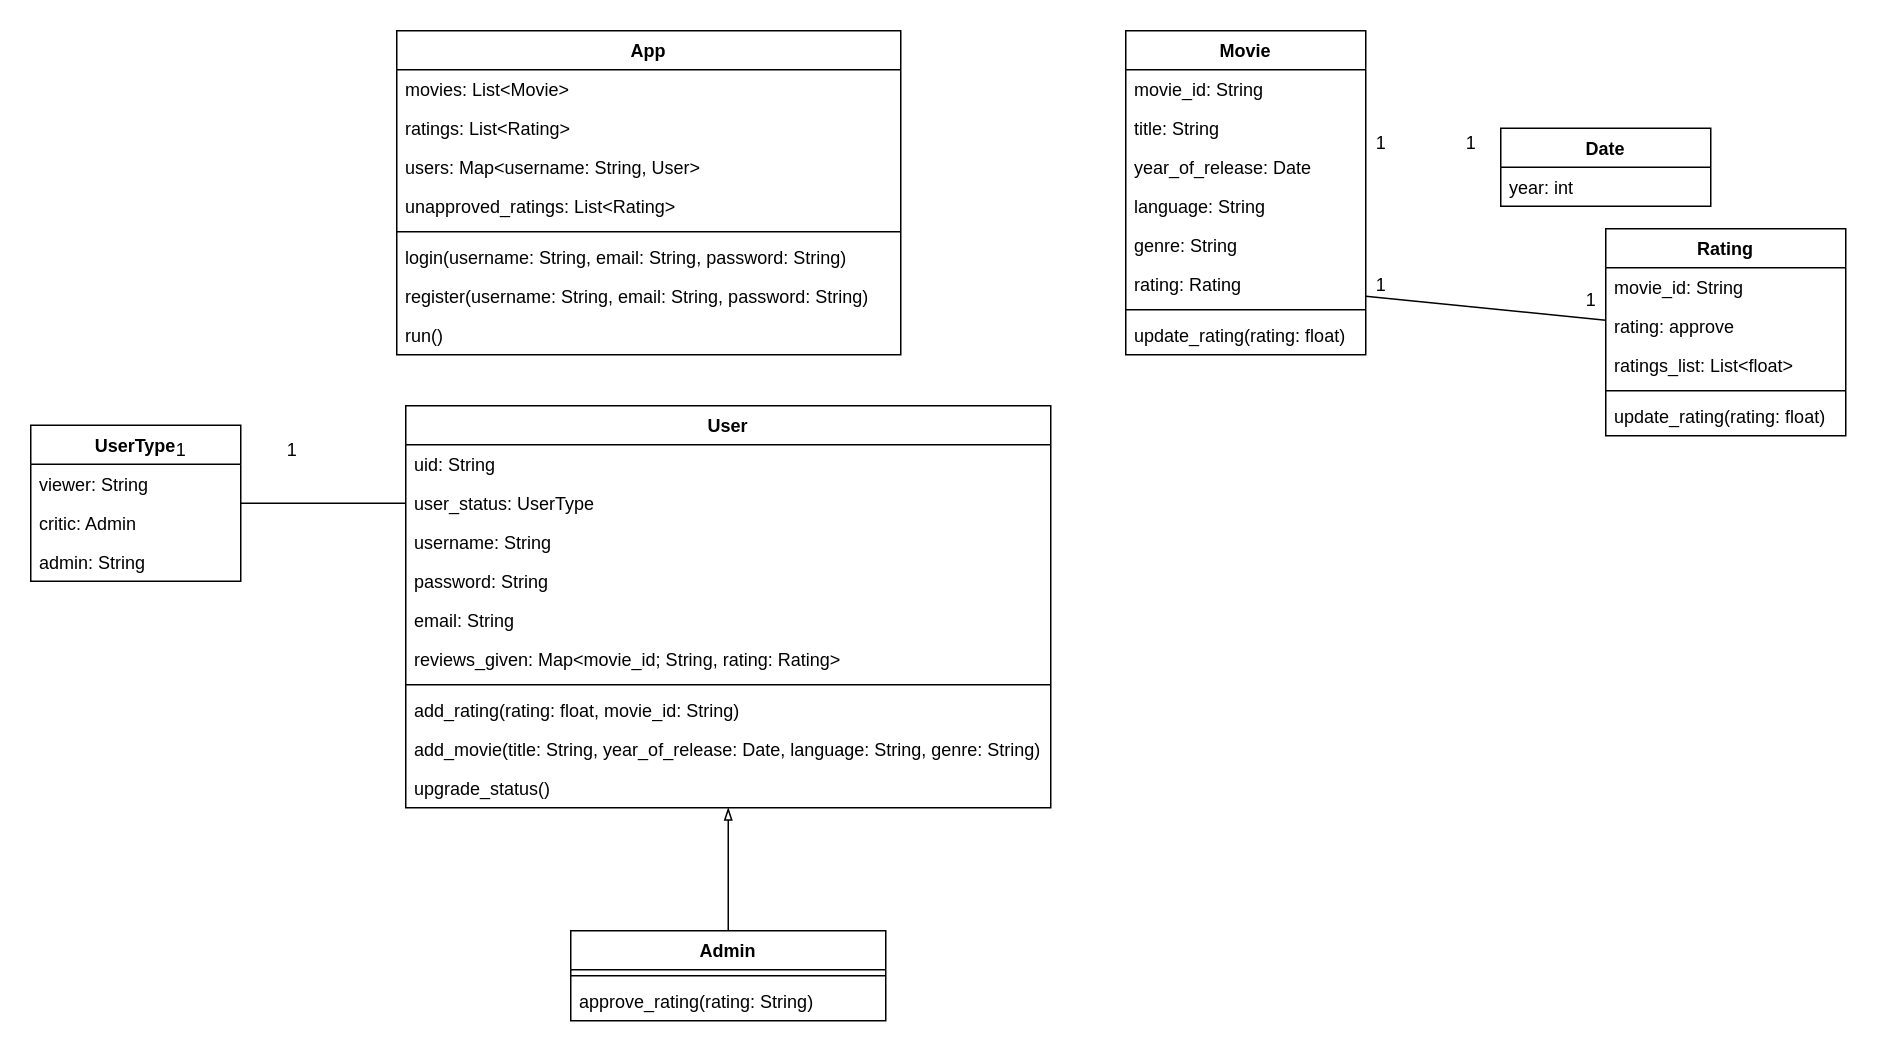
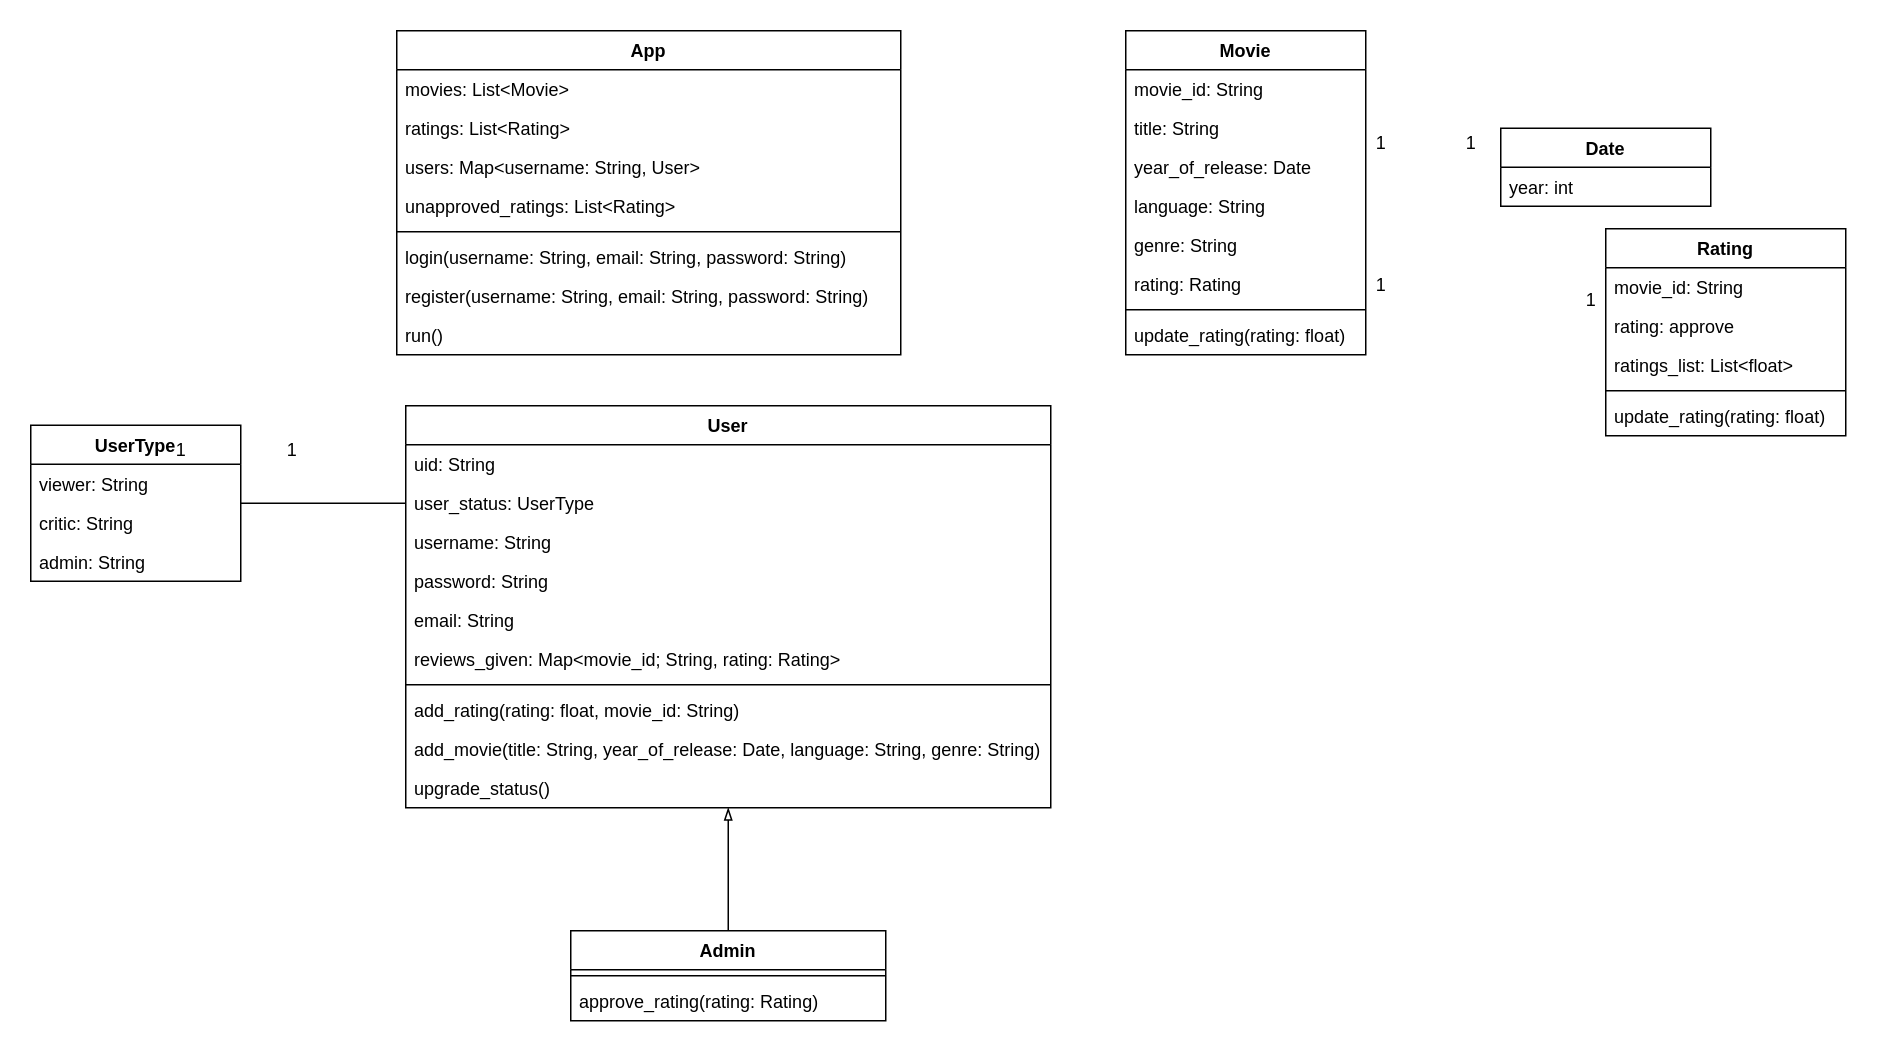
(1484, 308) -> none
(93, 524) -> (98, 524)
(719, 1002) -> (719, 1002)
